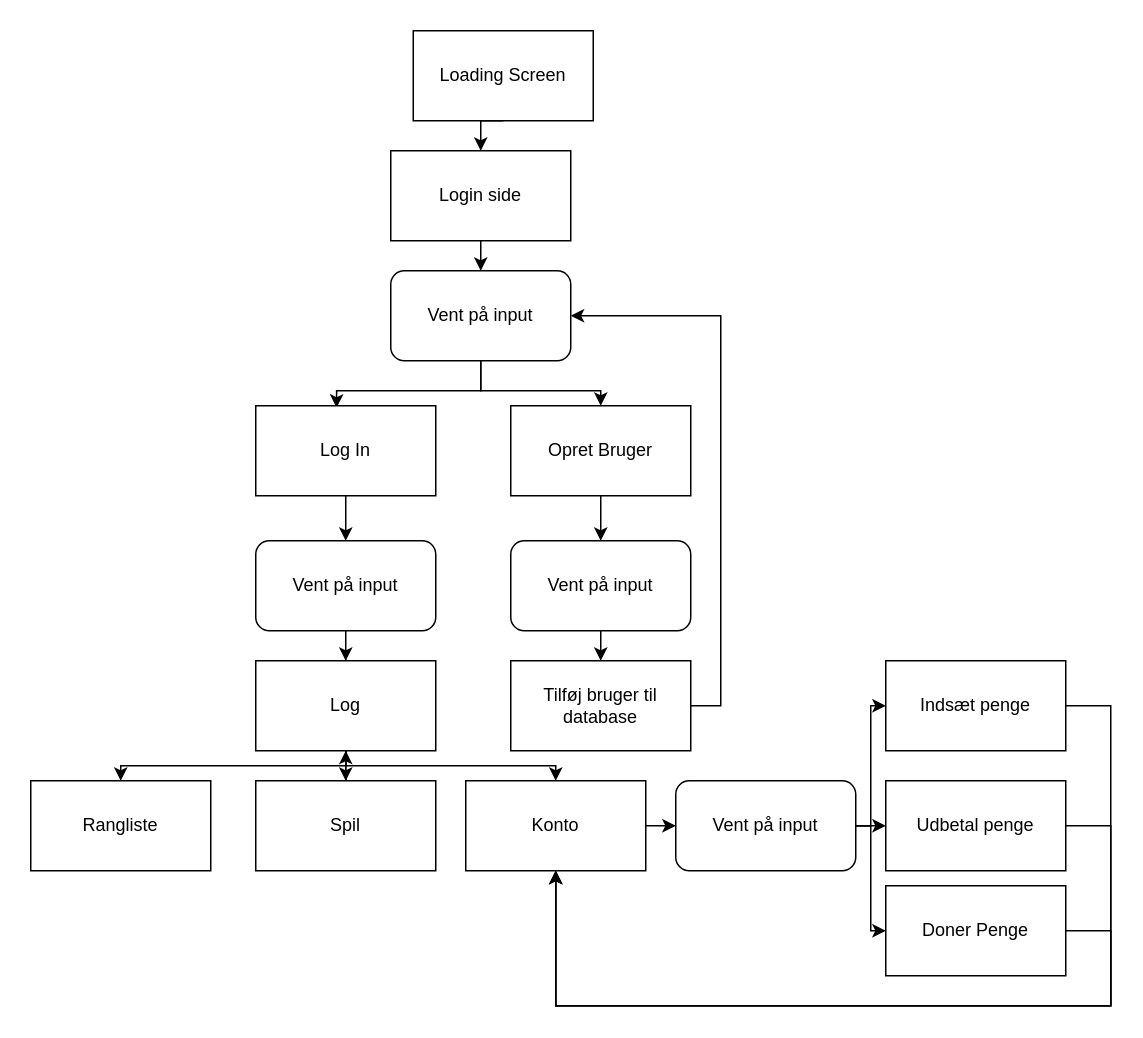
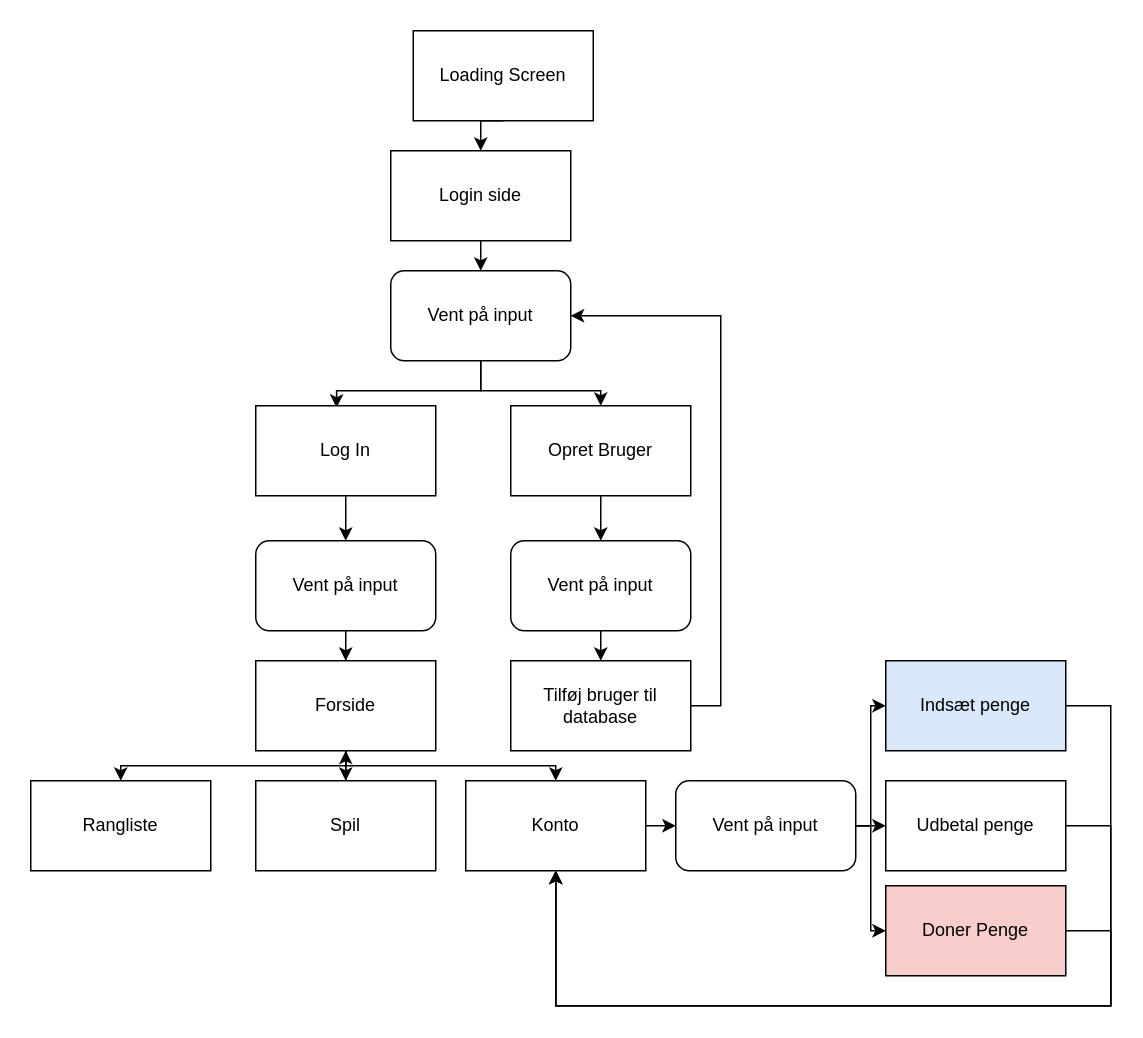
(346, 706) -> (346, 706)
(976, 706) -> (976, 706)
(976, 931) -> (976, 931)
